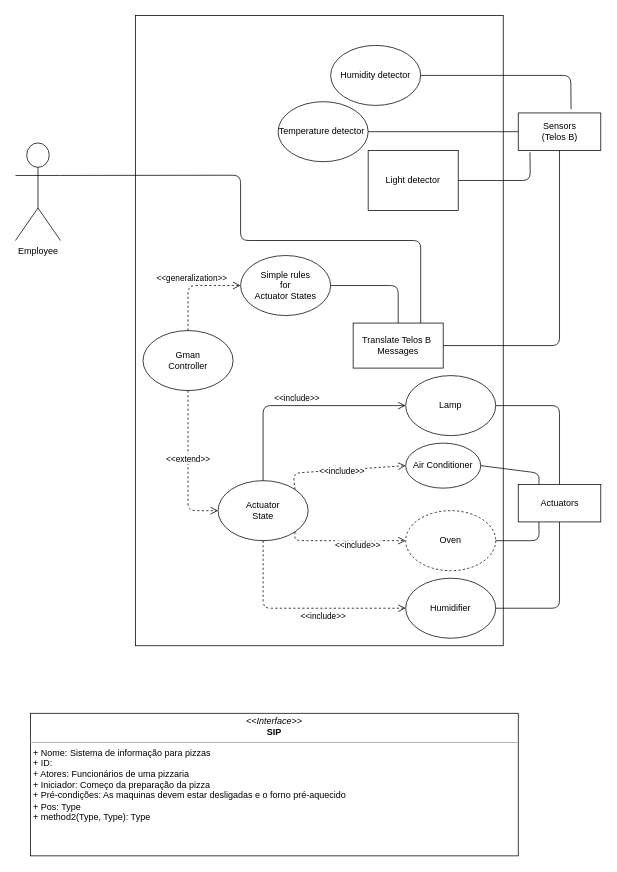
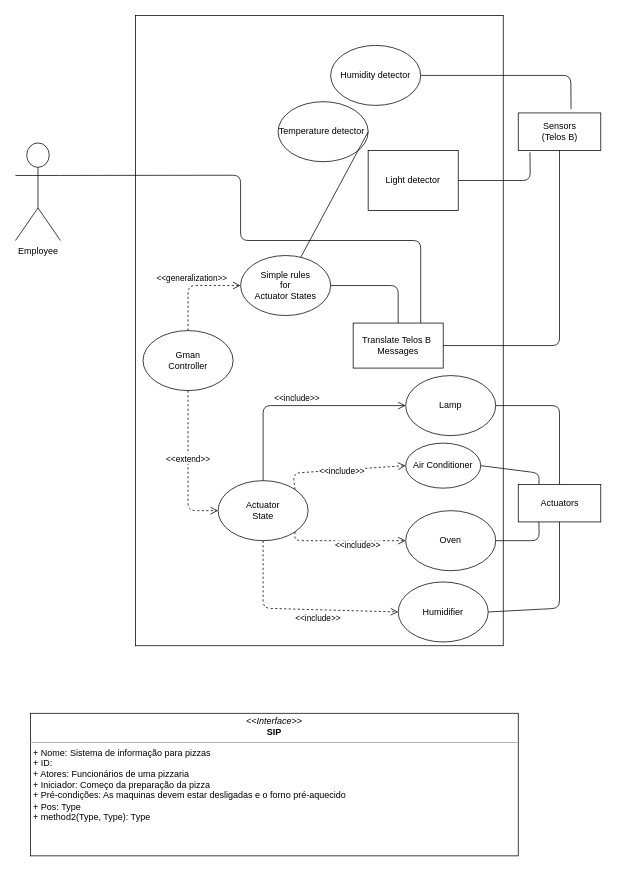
(443, 132) -> (334, 194)
(450, 540) -> (450, 540)
(450, 608) -> (443, 612)
